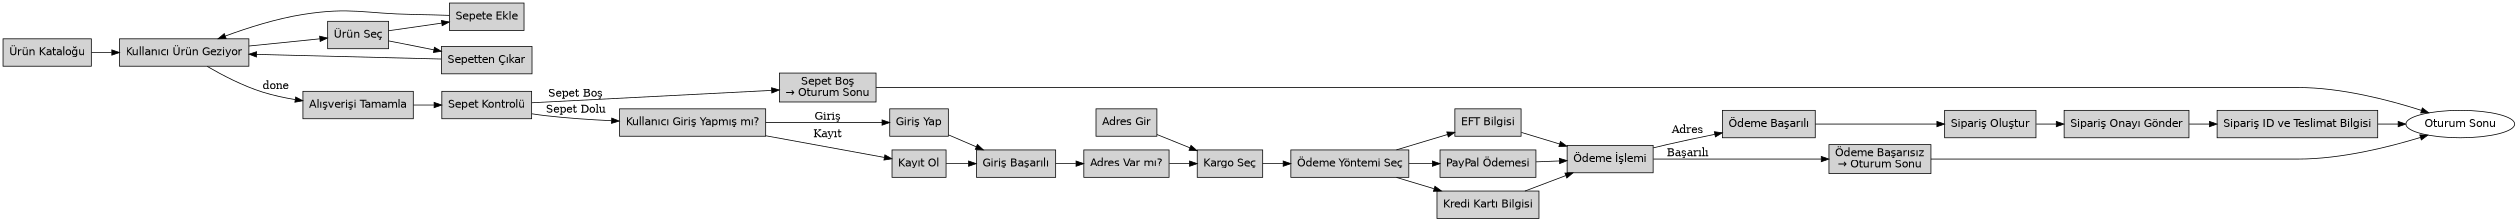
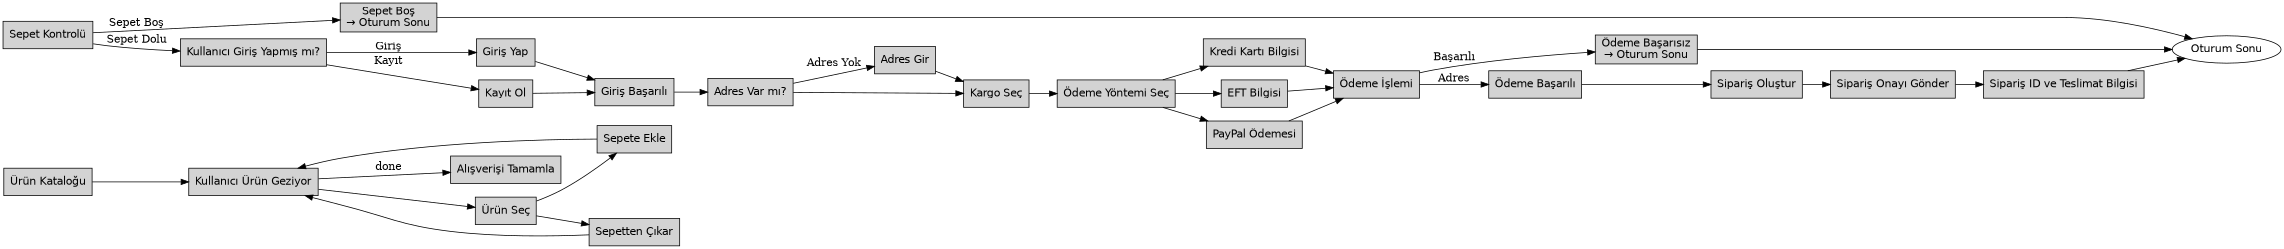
none -> (830, 76)
(424, 105) -> none
